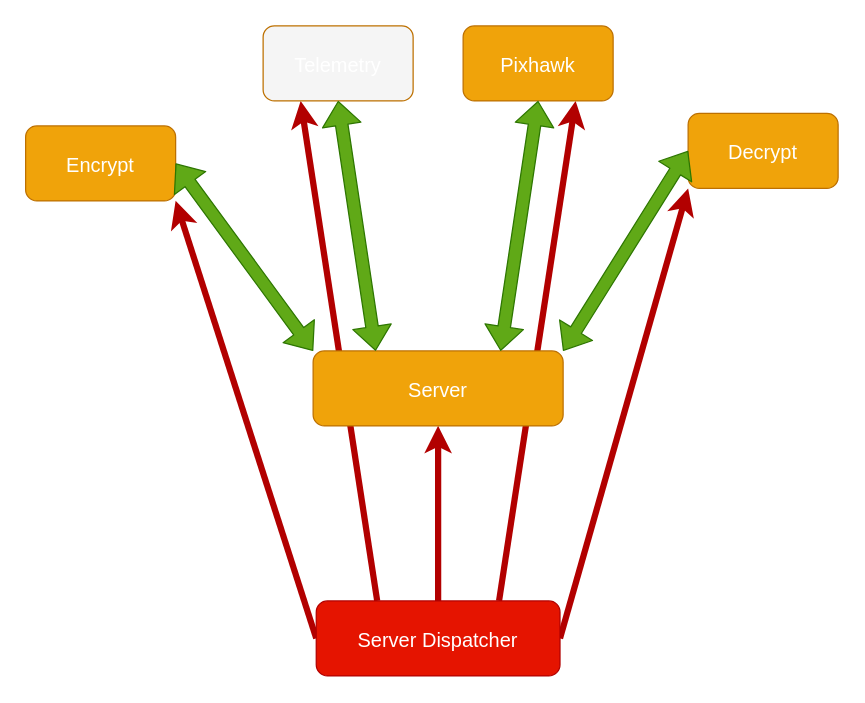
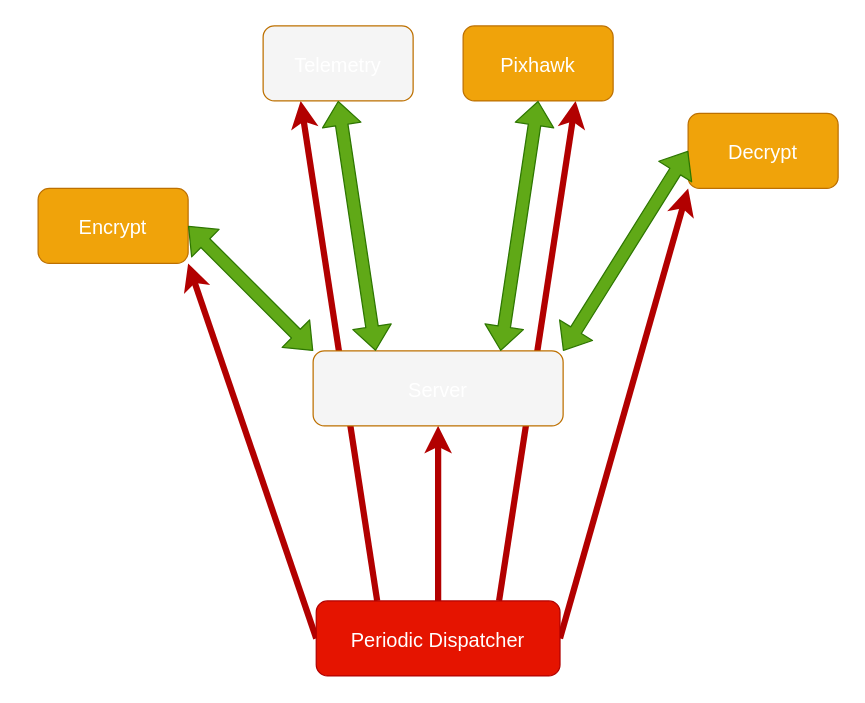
(101, 163) -> (113, 226)
(438, 388) -> (438, 388)
(438, 640) -> (438, 640)
